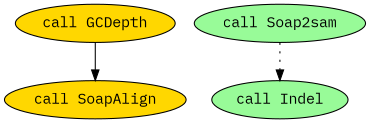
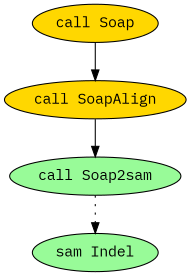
(95, 23) -> (95, 23)
(280, 100) -> (95, 253)
none -> (95, 133)
